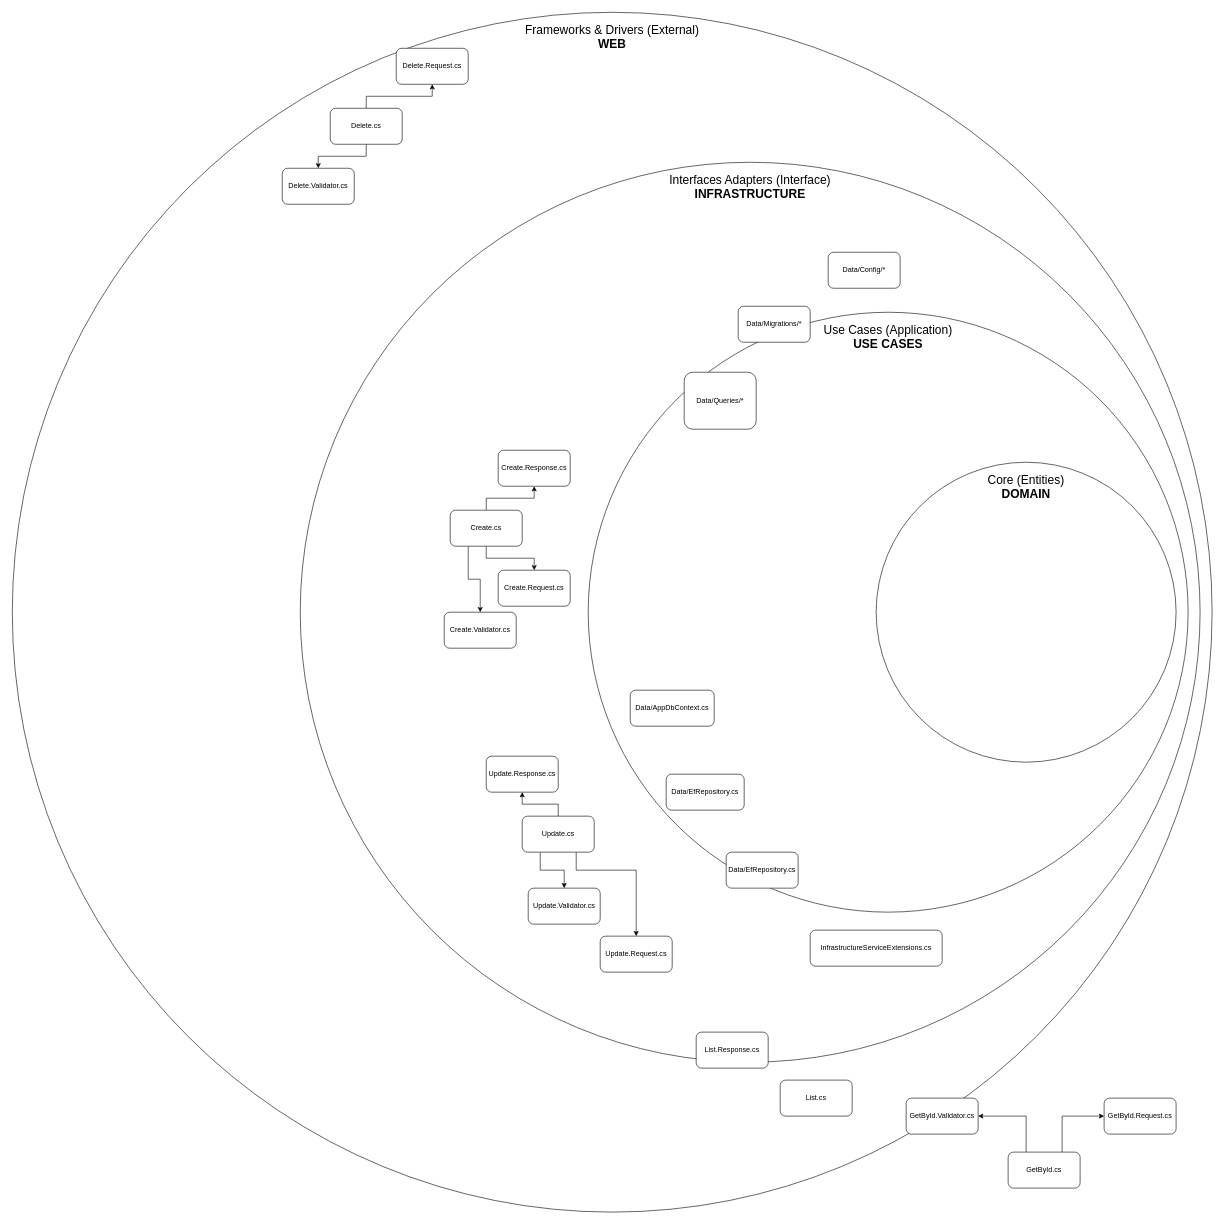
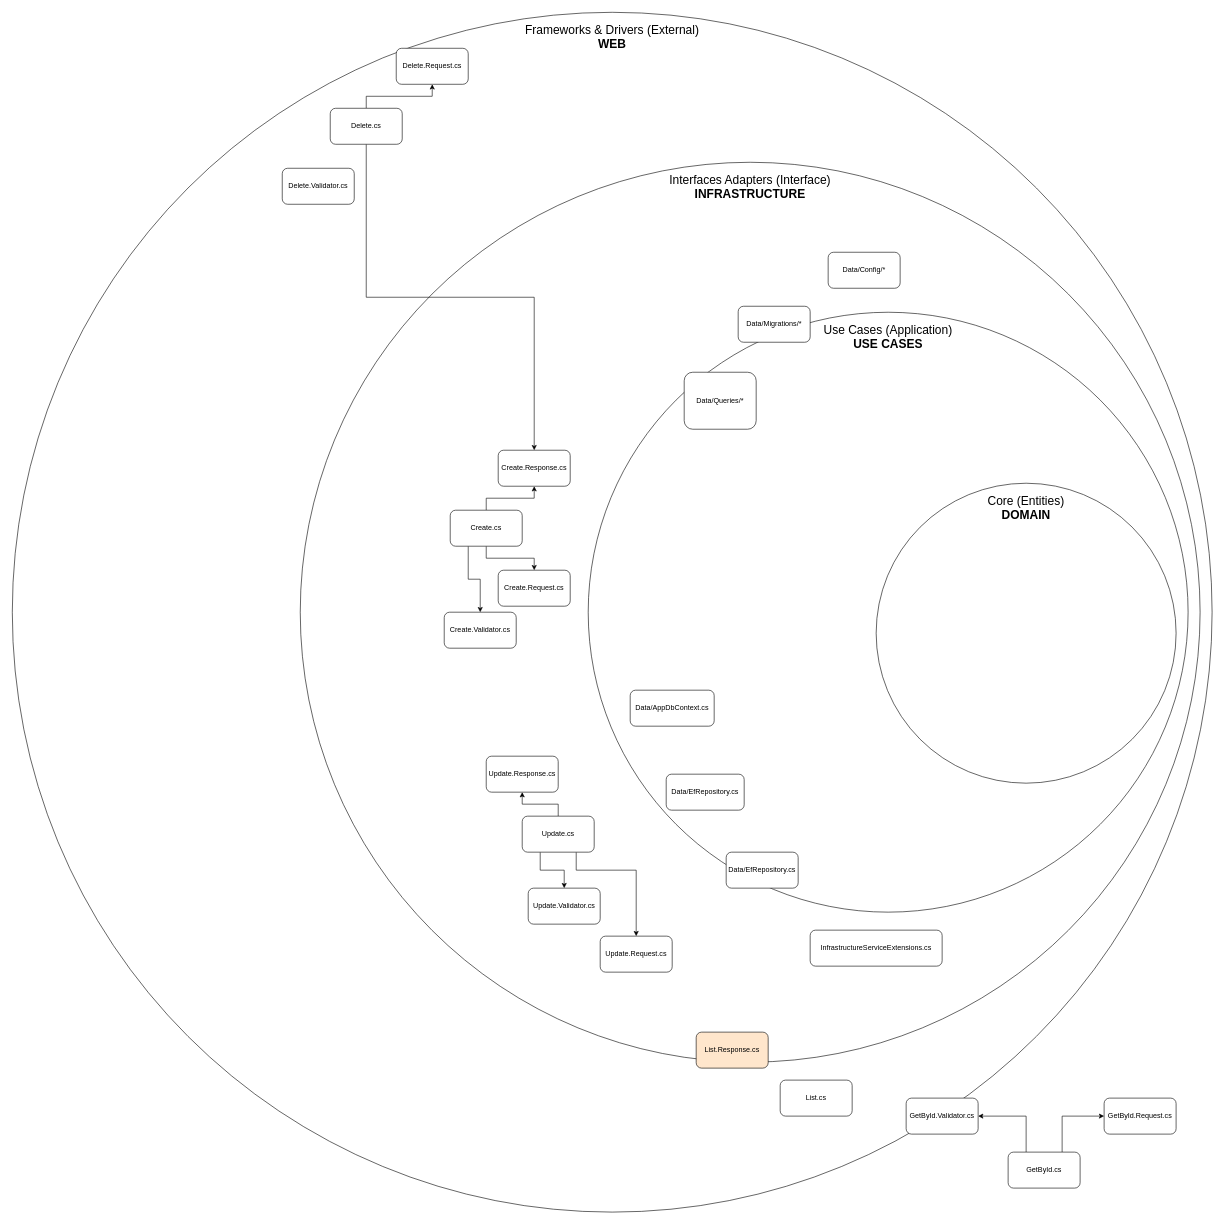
(318, 158) -> (366, 296)
(1026, 612) -> (1026, 633)
(732, 1050) -> (732, 1050)
